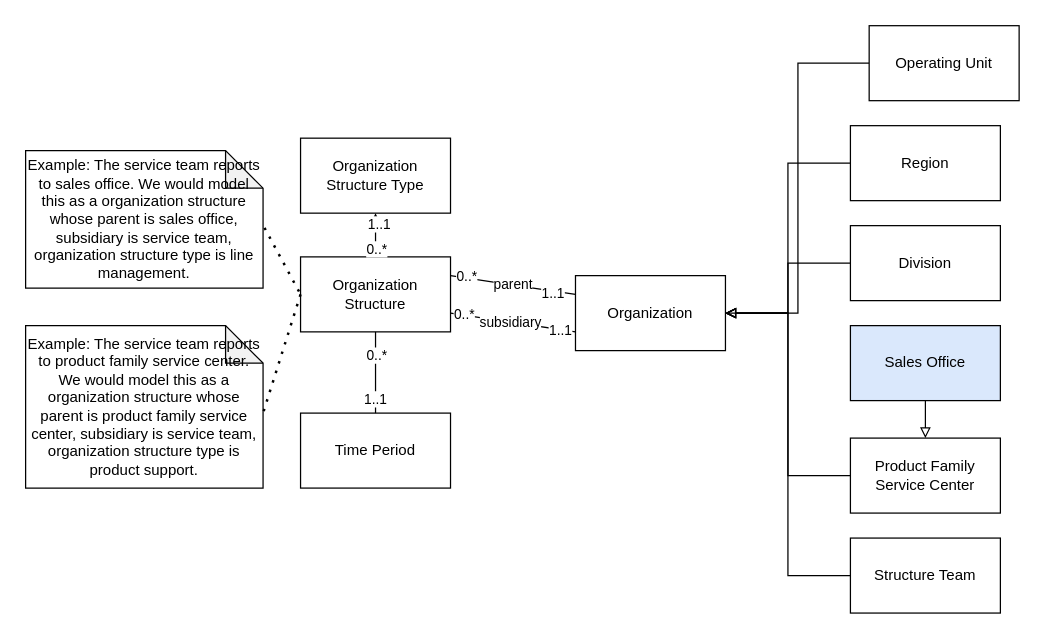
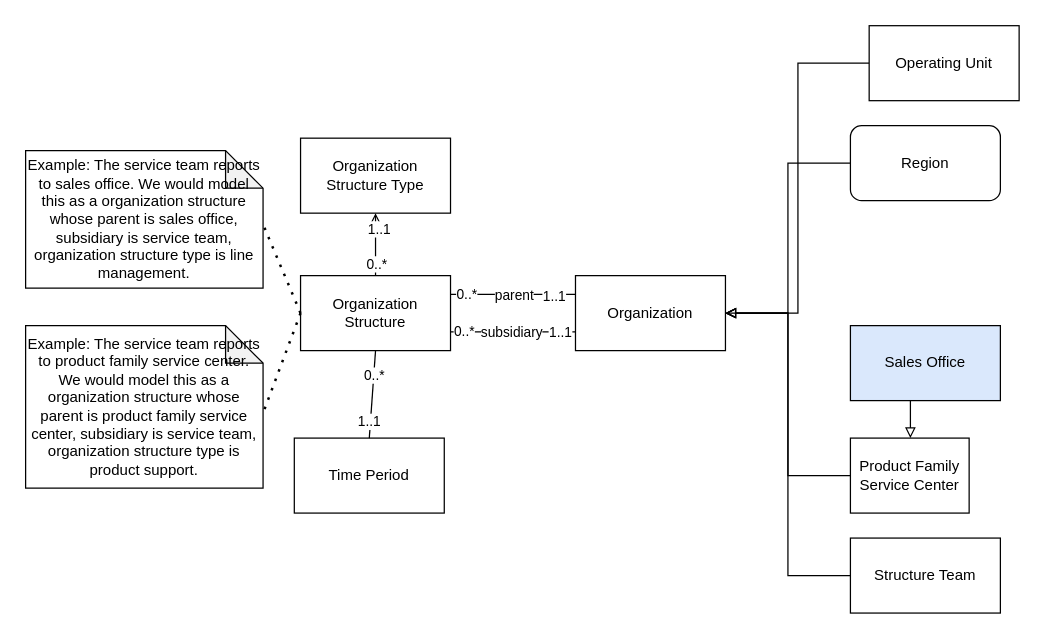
(926, 163) -> (926, 163)
(821, 263) -> none
(926, 263) -> none
(376, 294) -> (376, 313)
(376, 451) -> (369, 476)
(926, 476) -> (910, 476)
